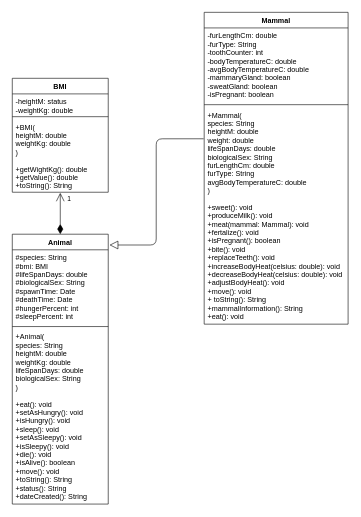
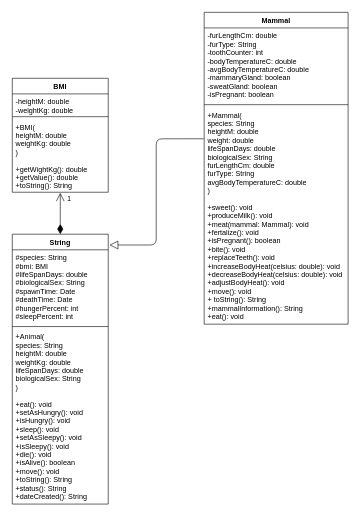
(45, 102) -> (44, 102)
(60, 242) -> (60, 242)
